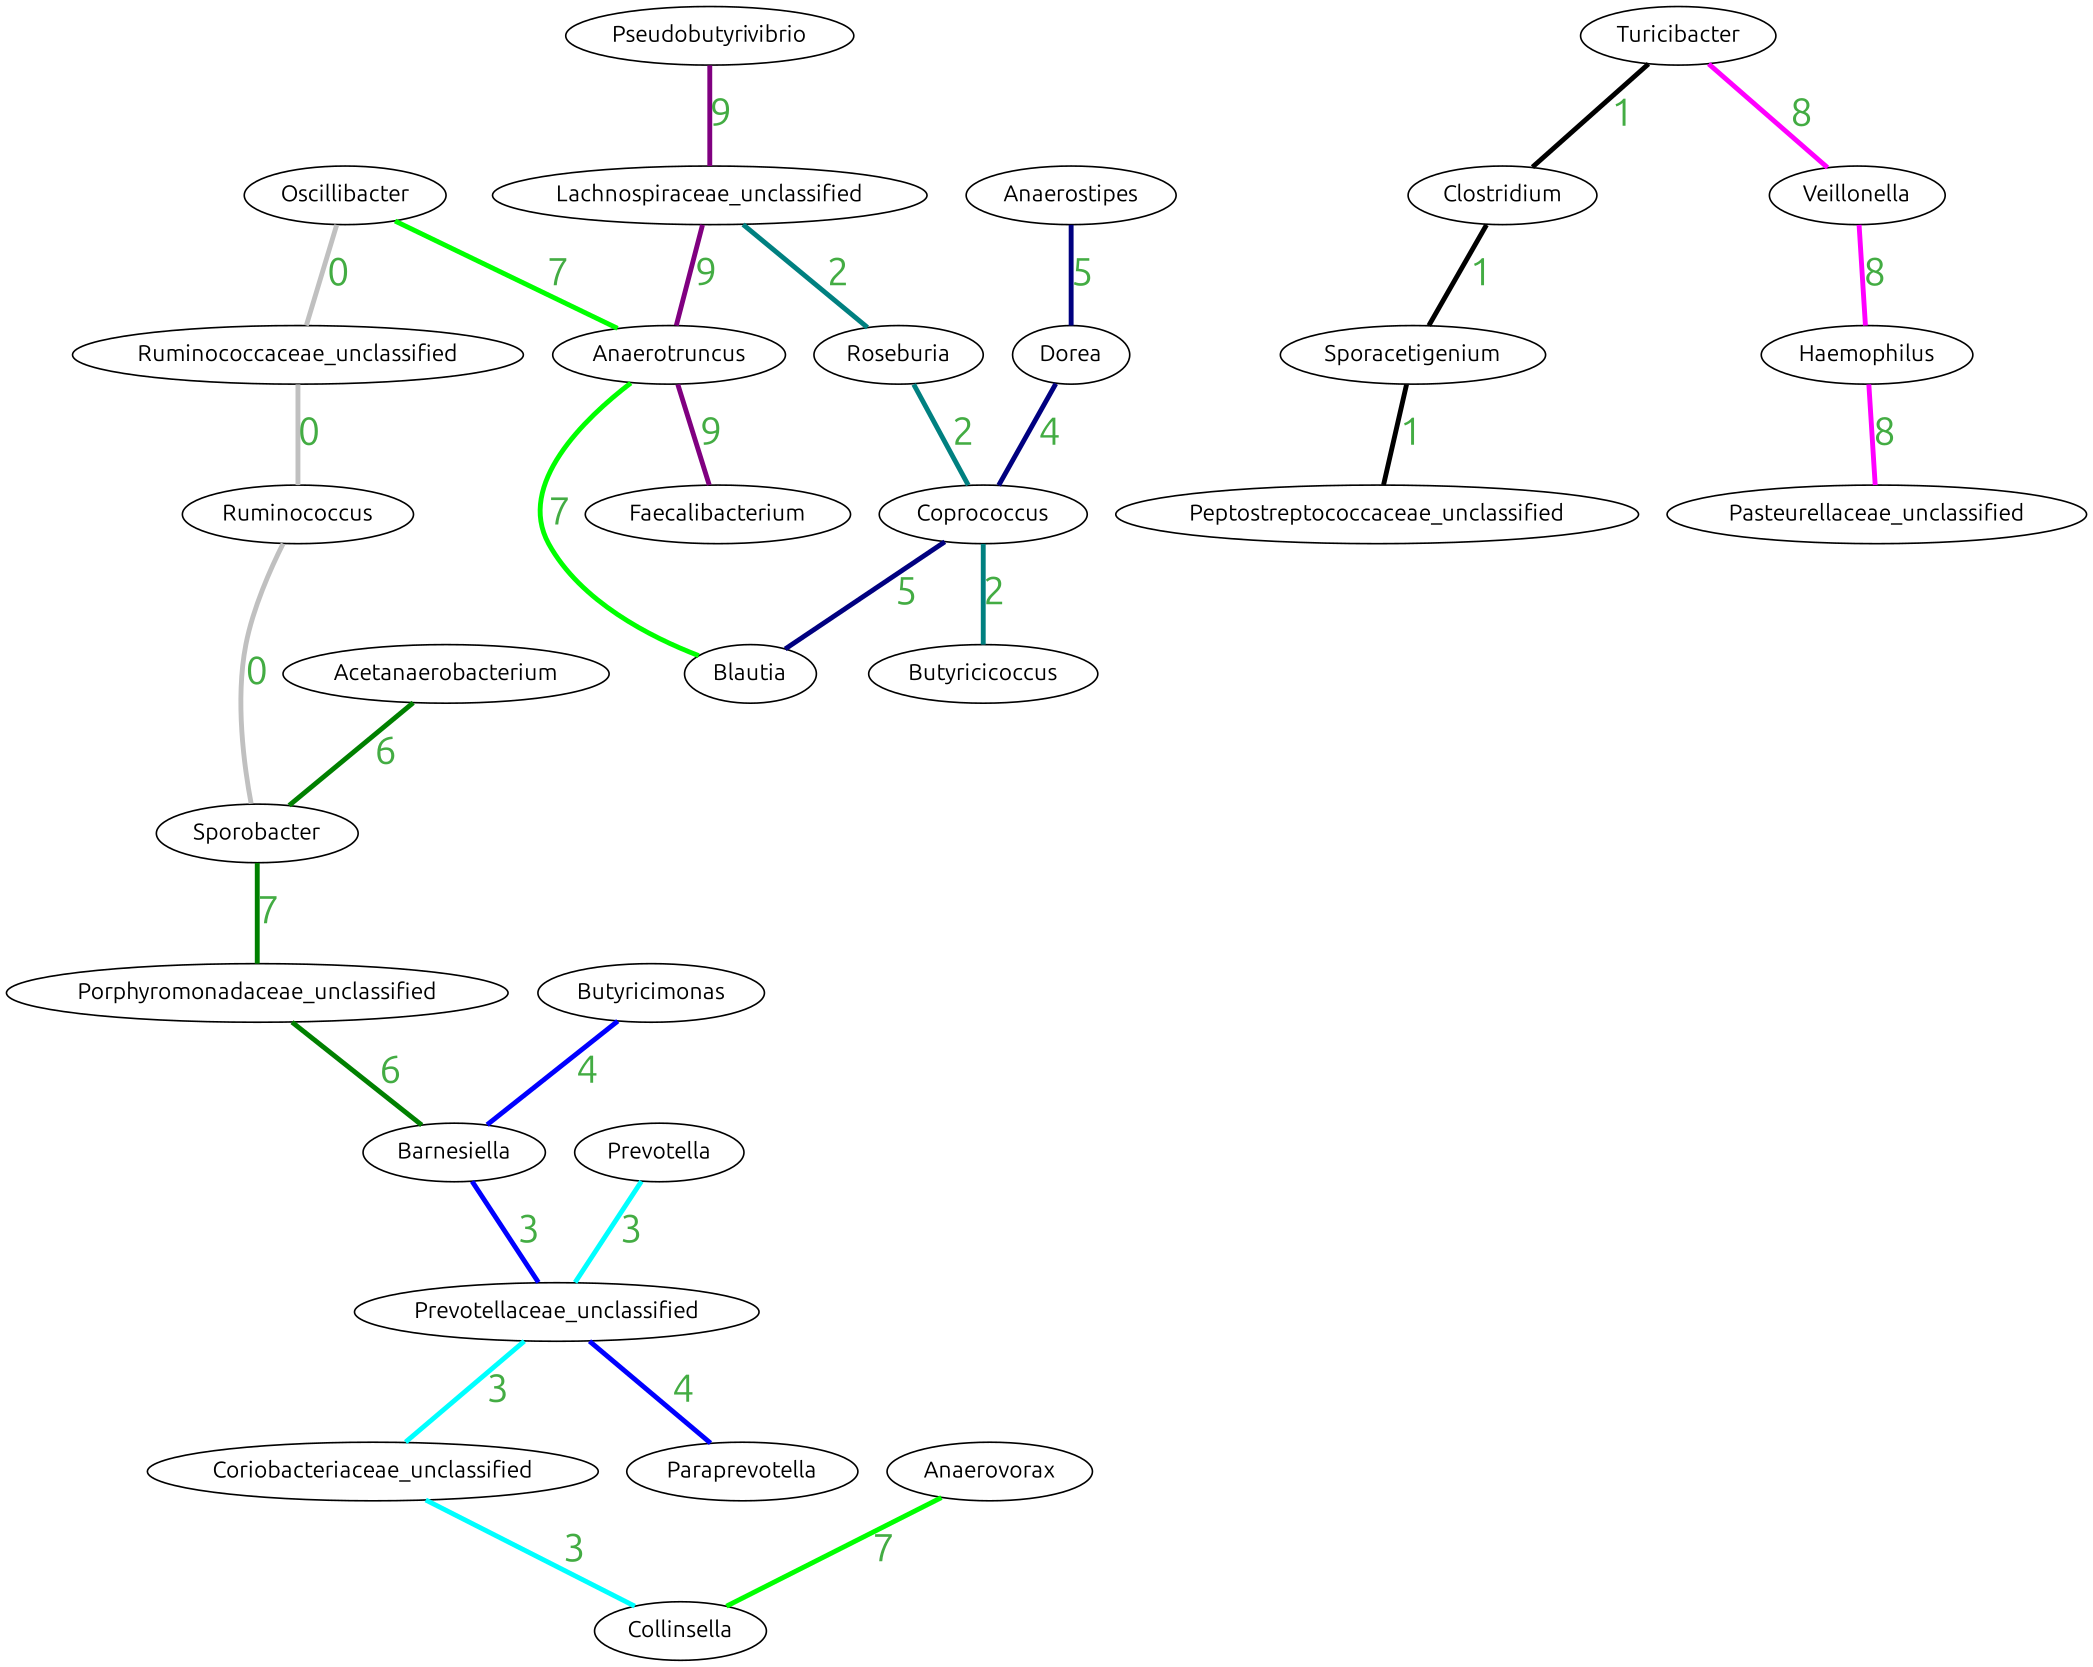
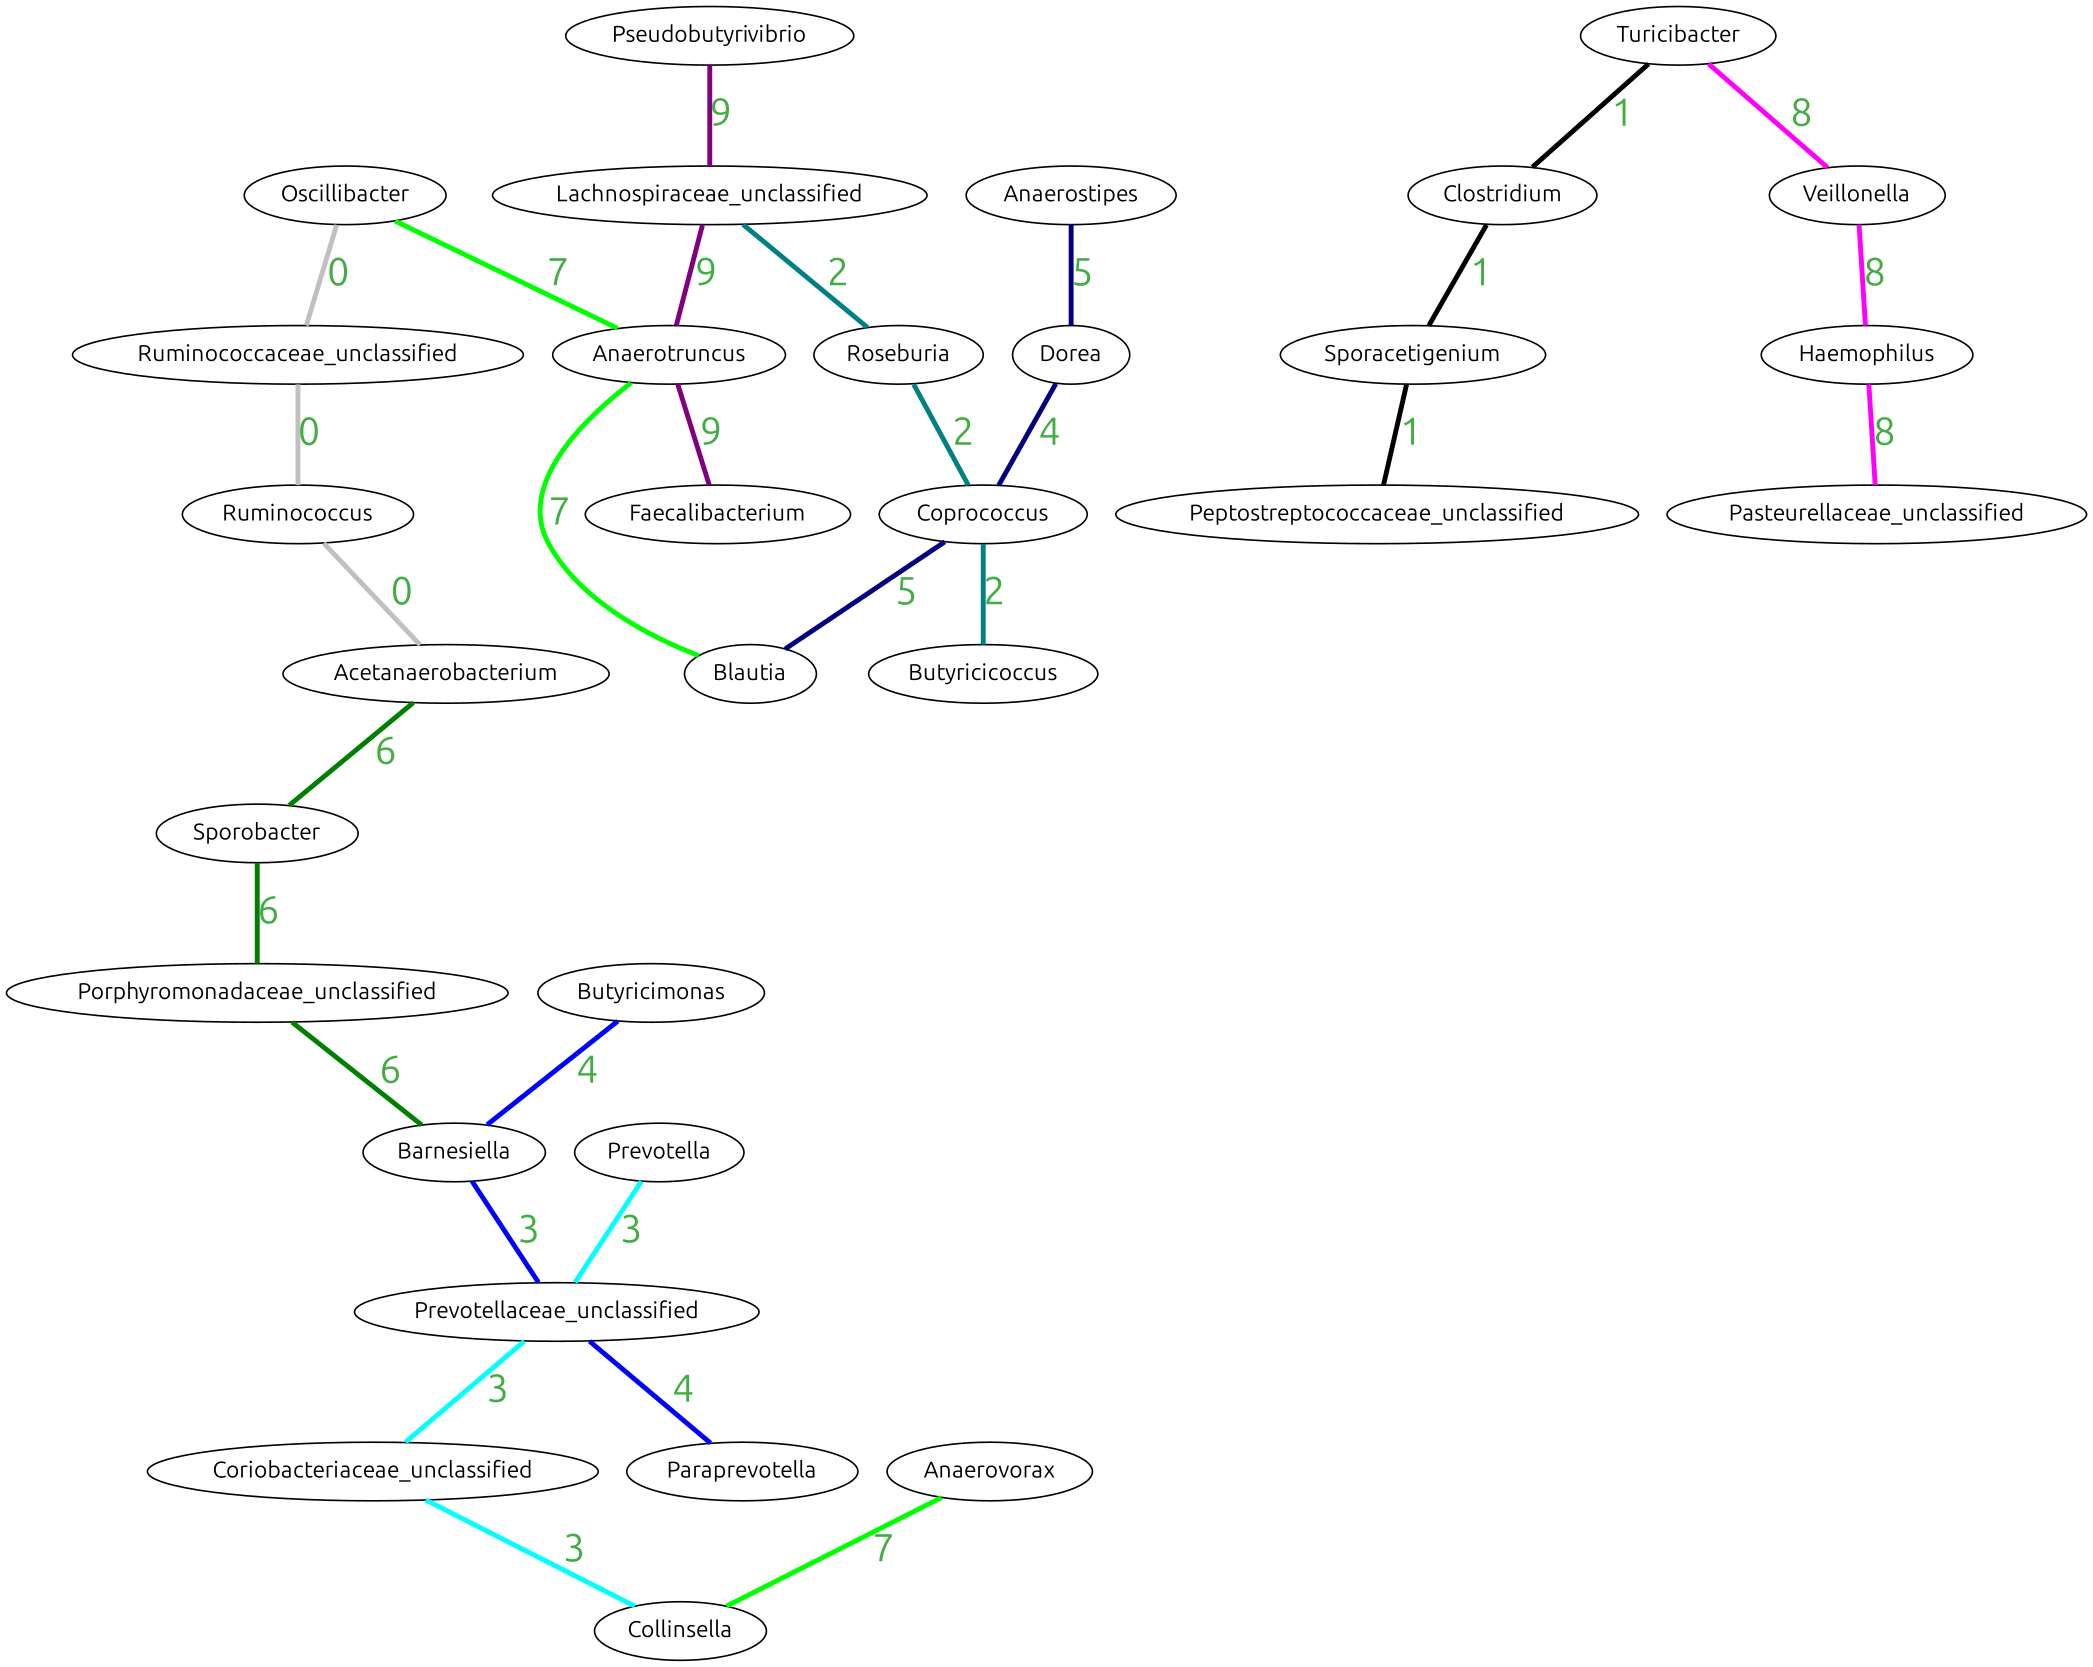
(242, 670) -> (372, 594)
(269, 913) -> (269, 913)
